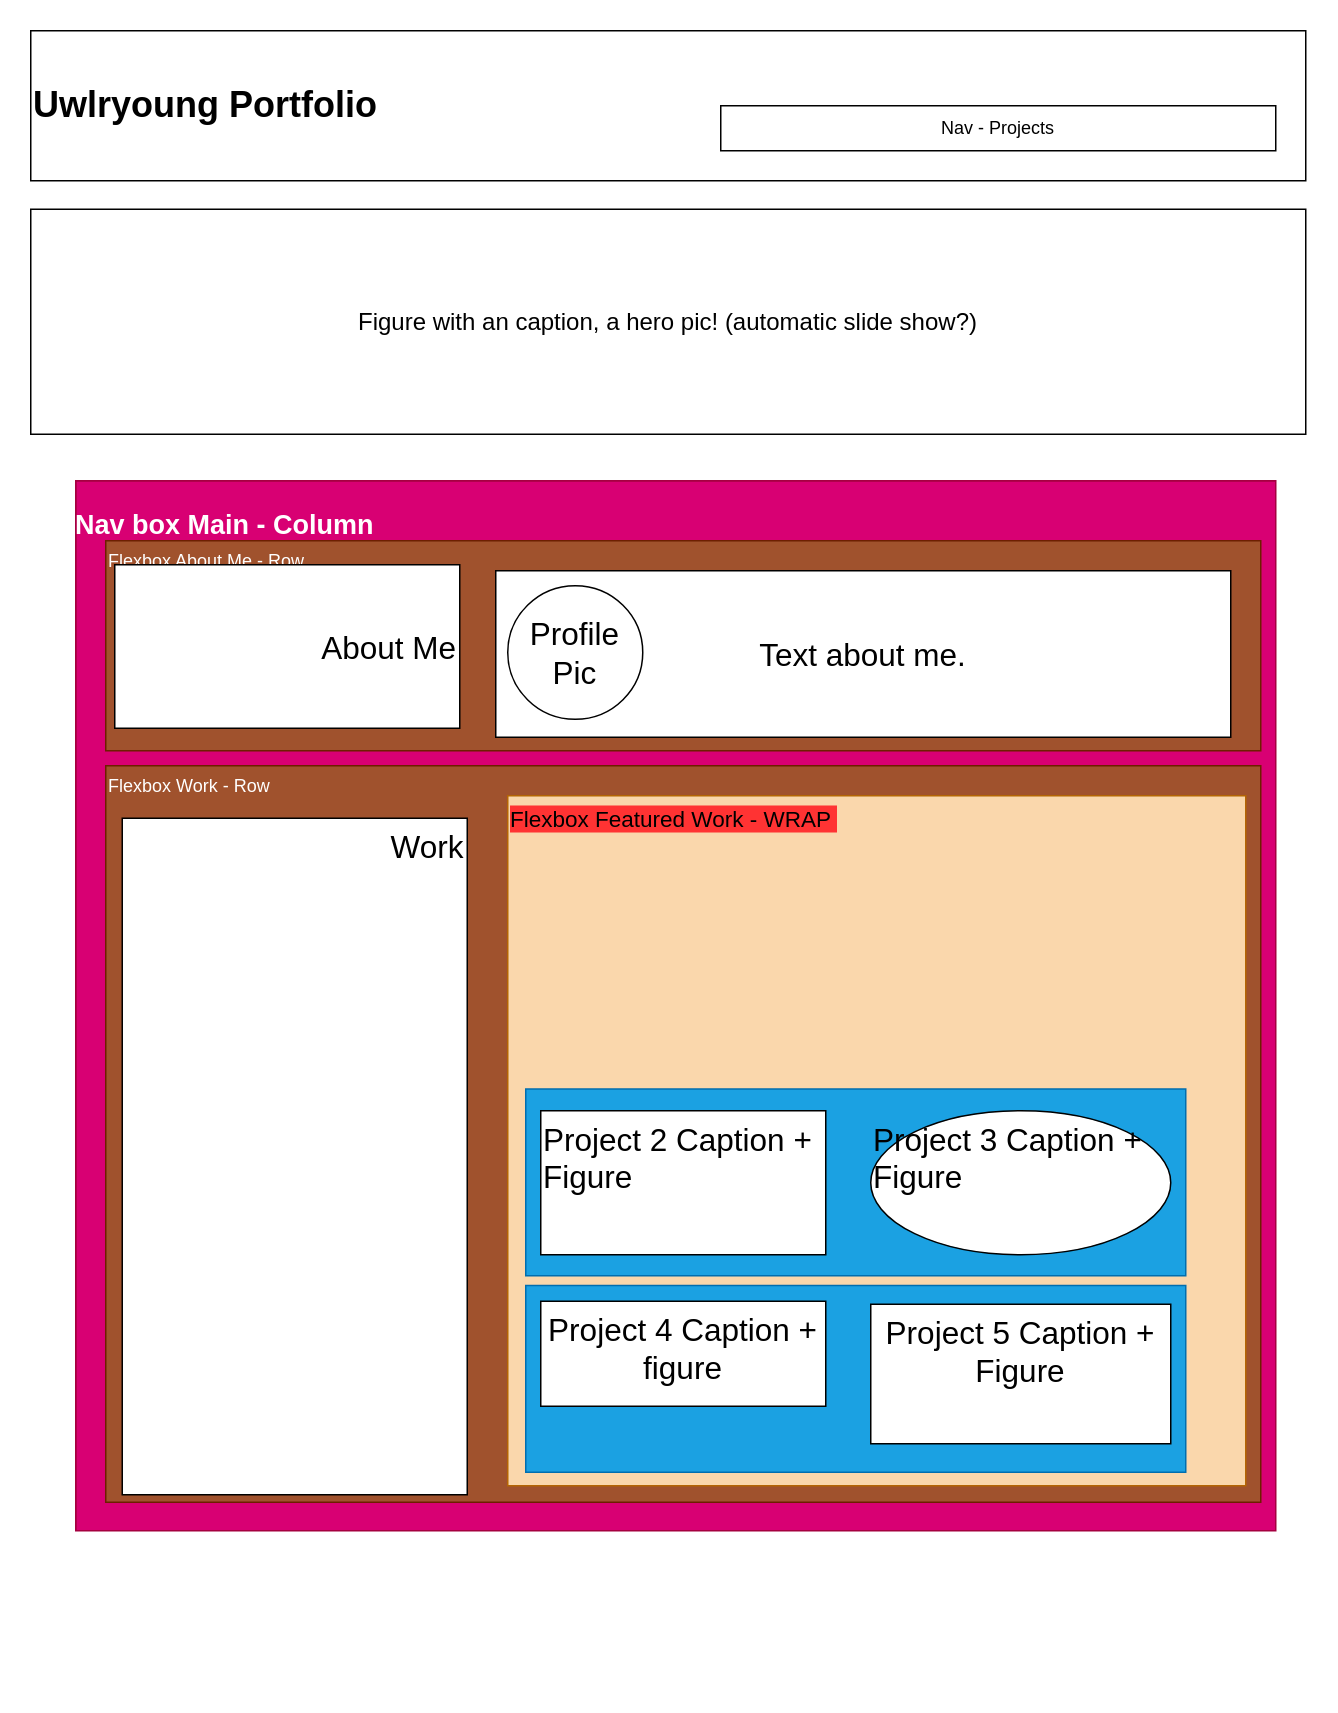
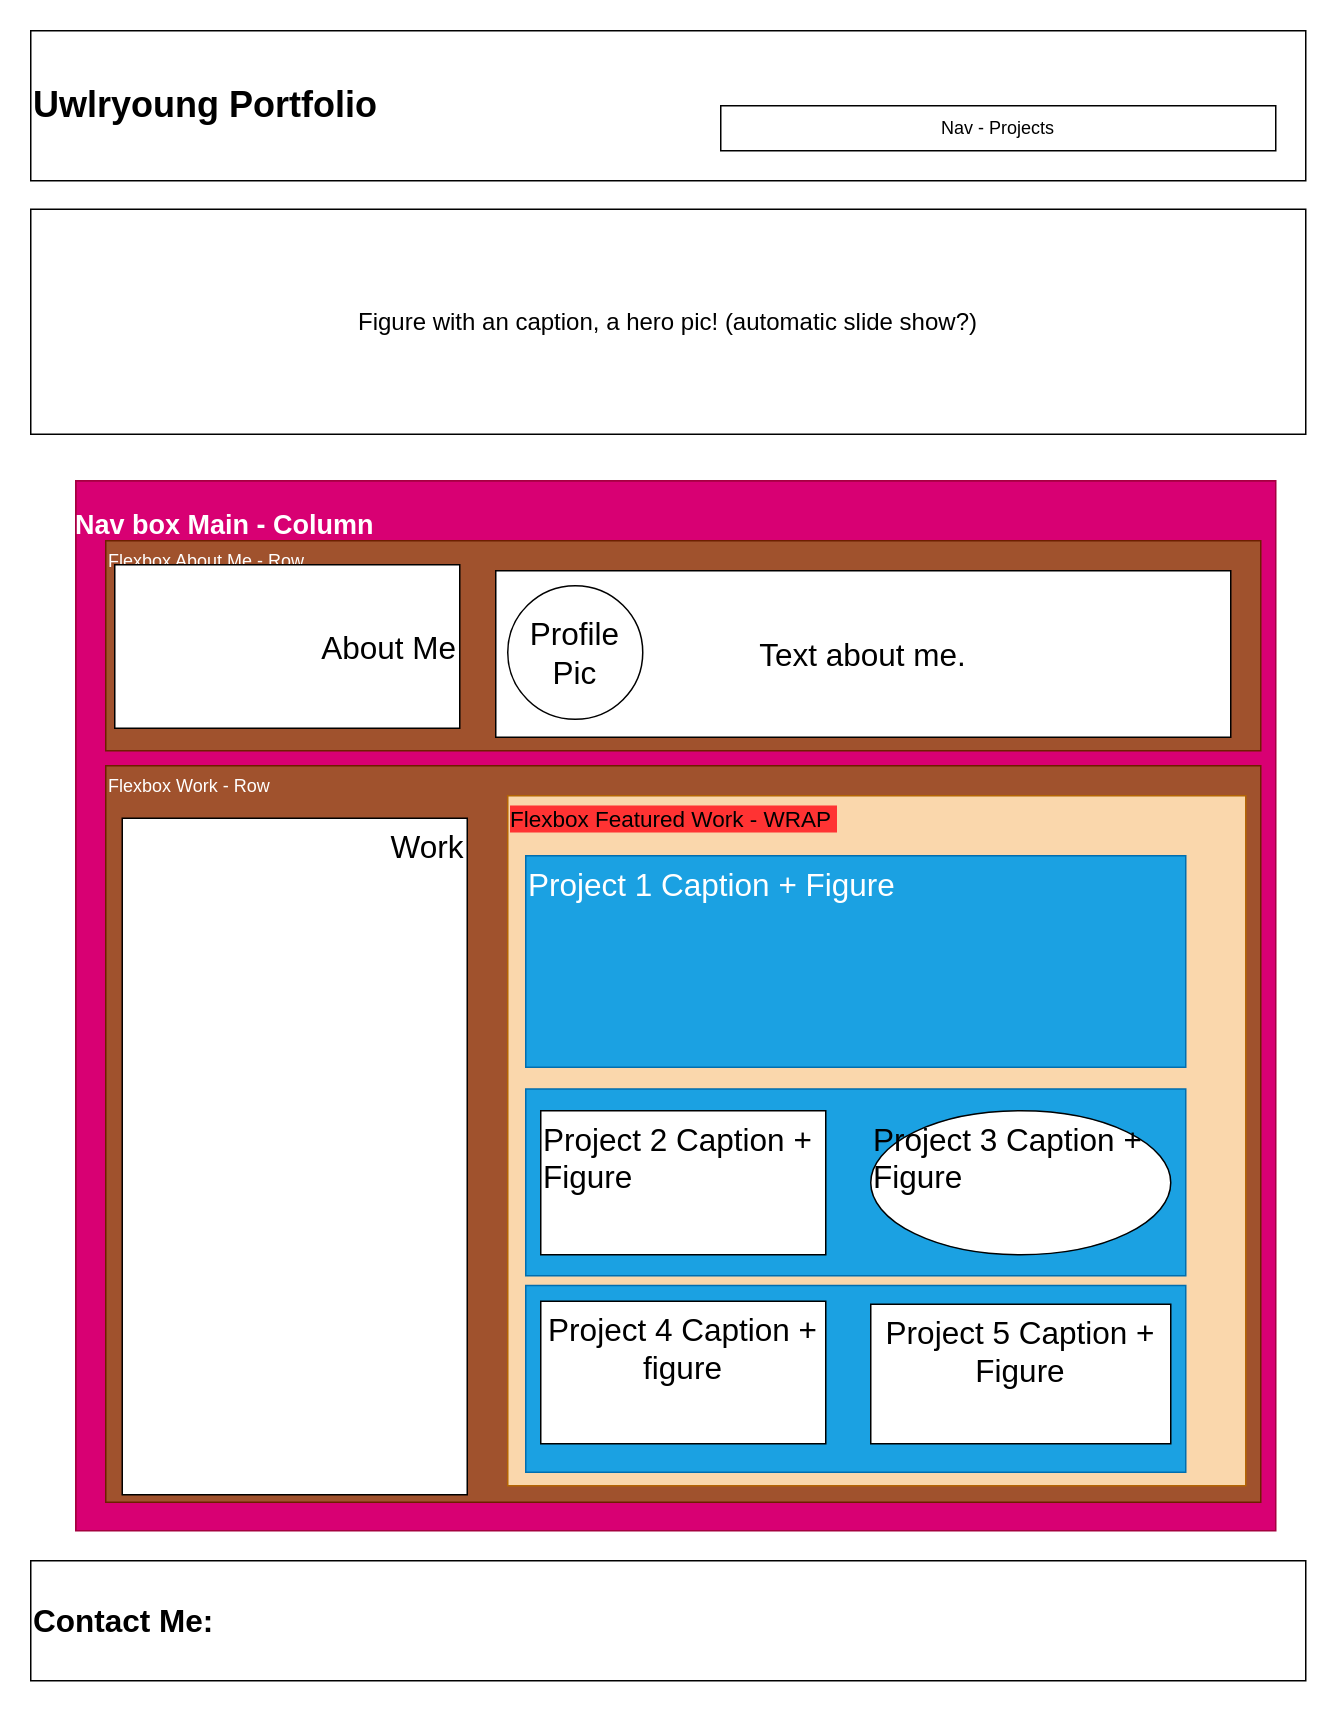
none -> (856, 962)
(683, 1354) -> (683, 1373)
none -> (668, 1621)
